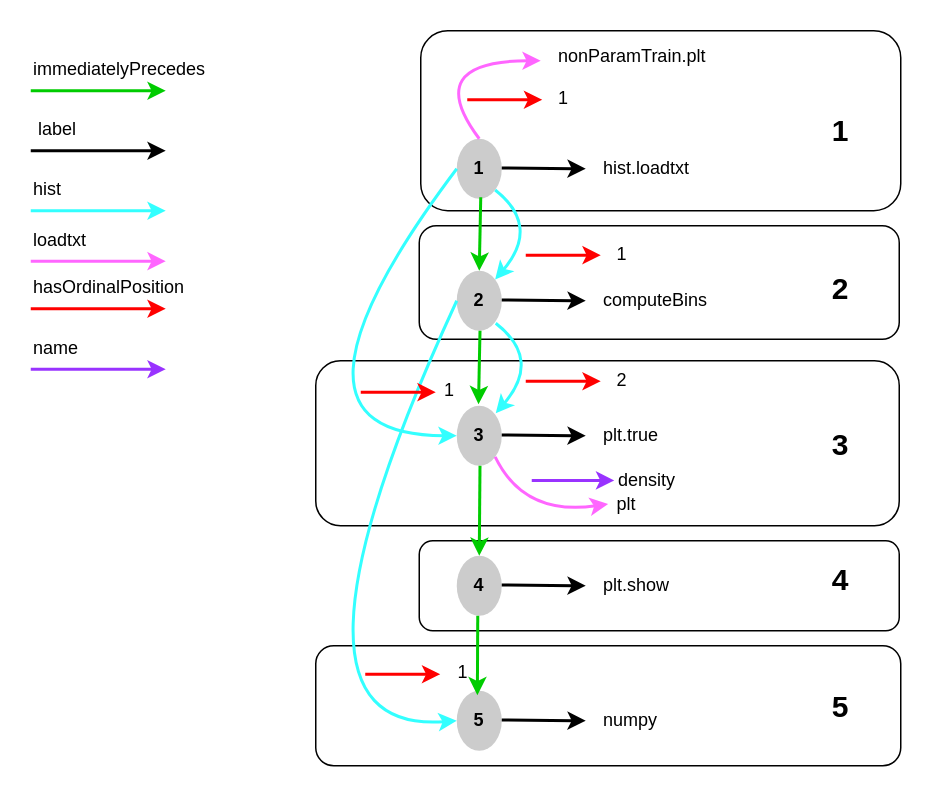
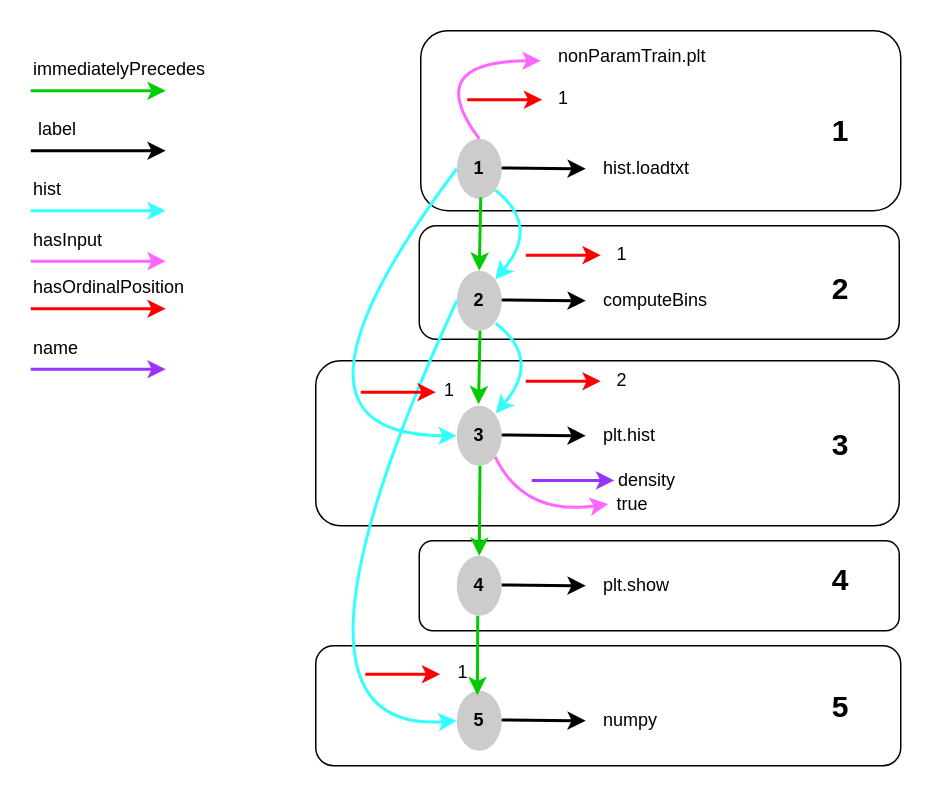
(67, 241) -> (74, 241)
(639, 436) -> (637, 436)
(630, 505) -> (637, 505)
